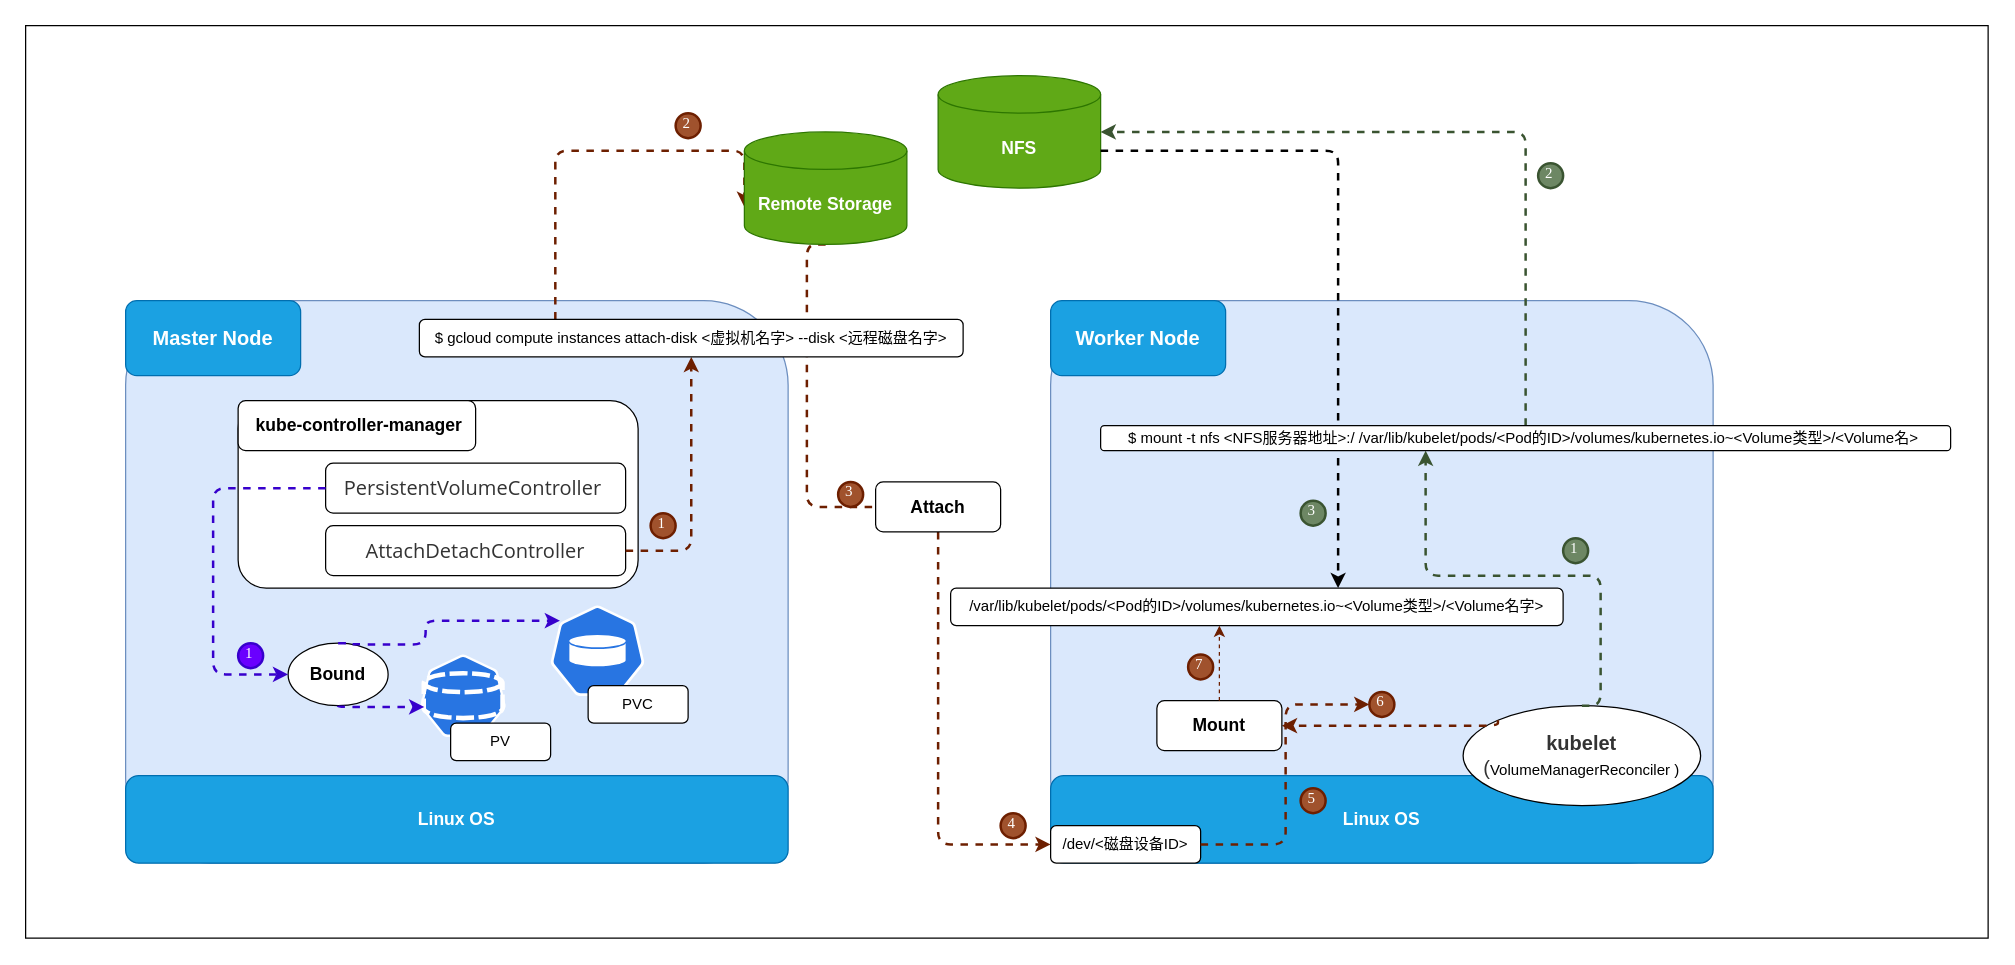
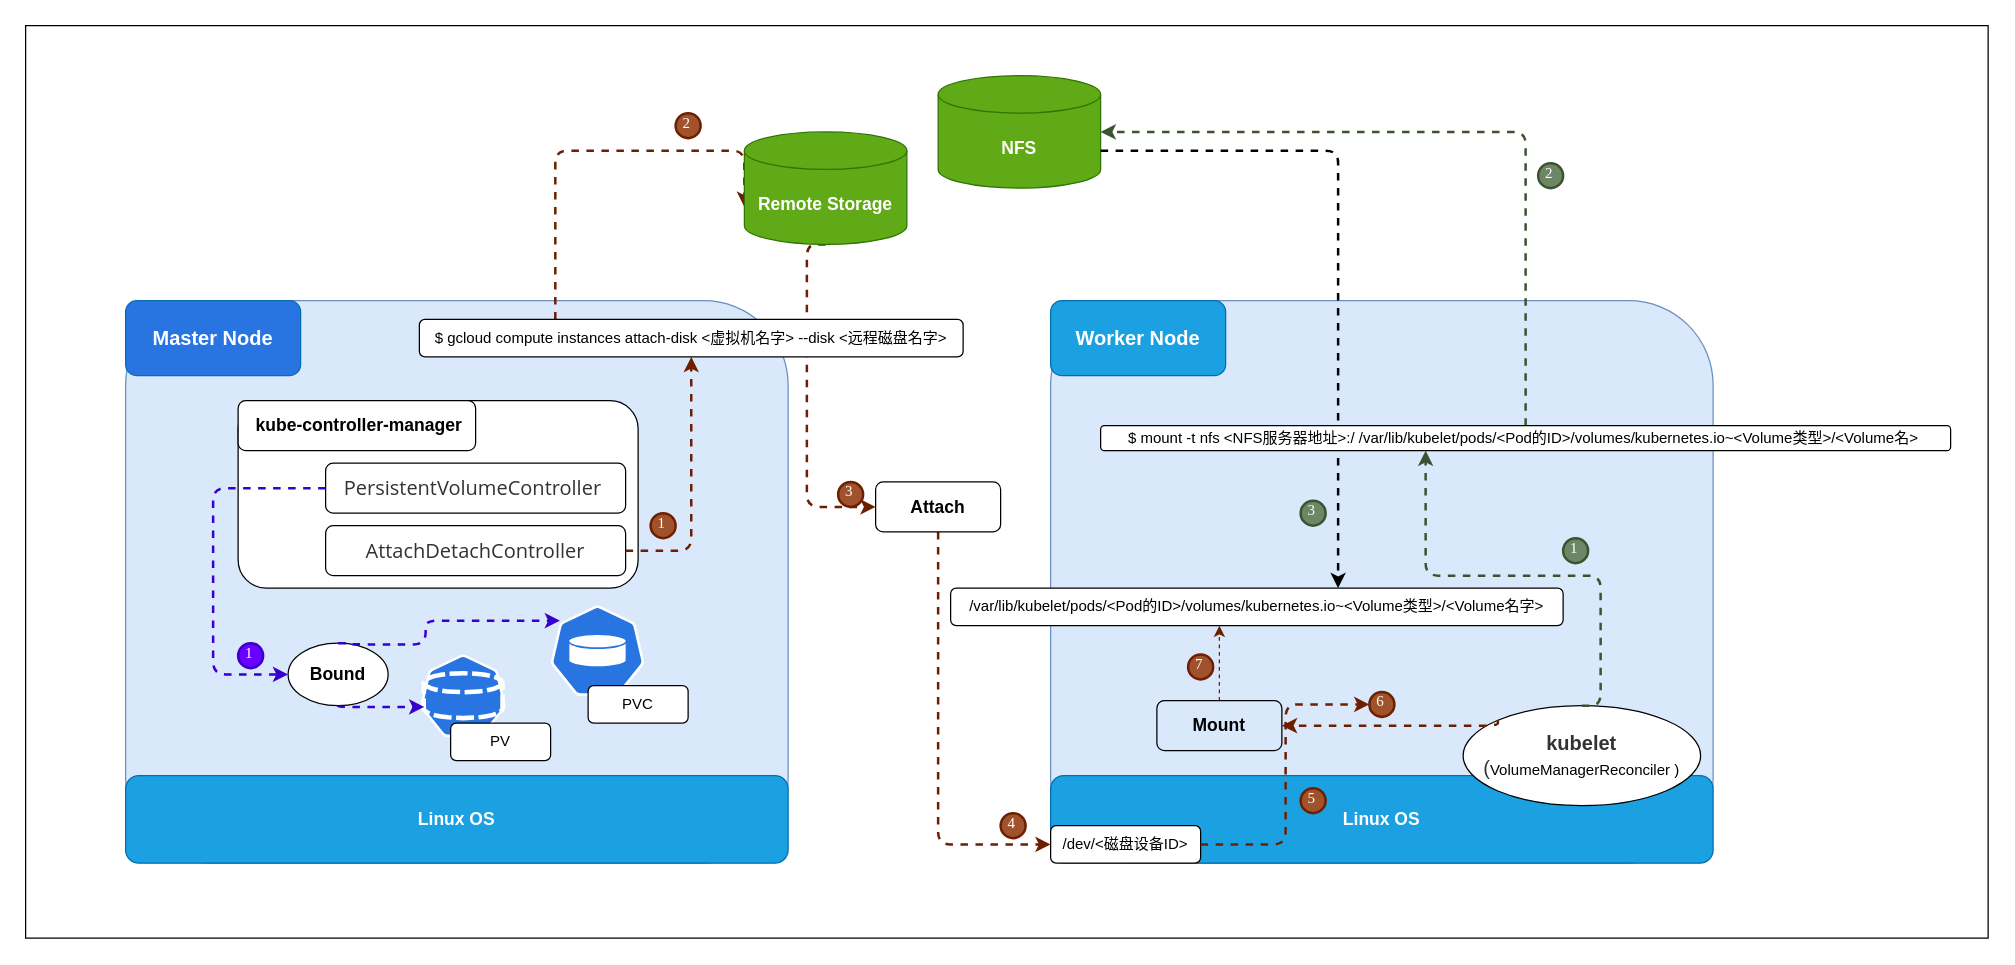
(213, 338) -> (213, 338)
(868, 507) -> (863, 507)
(1219, 726) -> (1219, 726)
